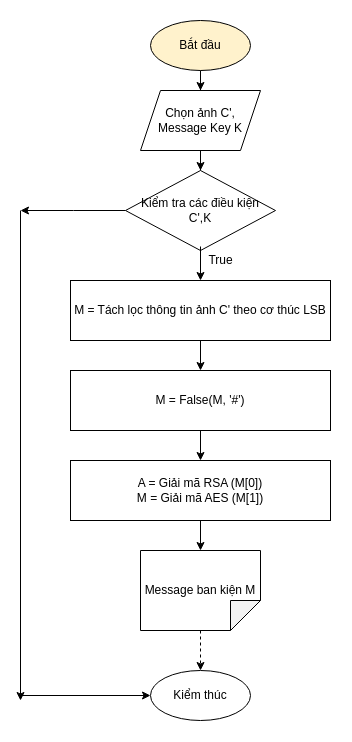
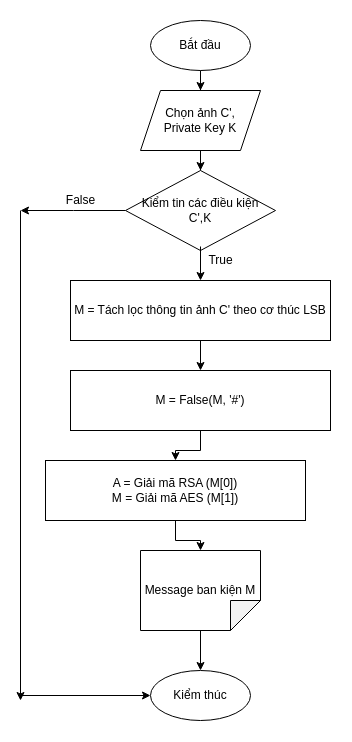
(201, 46) -> (201, 46)
(201, 121) -> (201, 121)
none -> (81, 201)
(201, 211) -> (201, 211)
(201, 491) -> (176, 491)
(201, 647) -> (201, 647)
